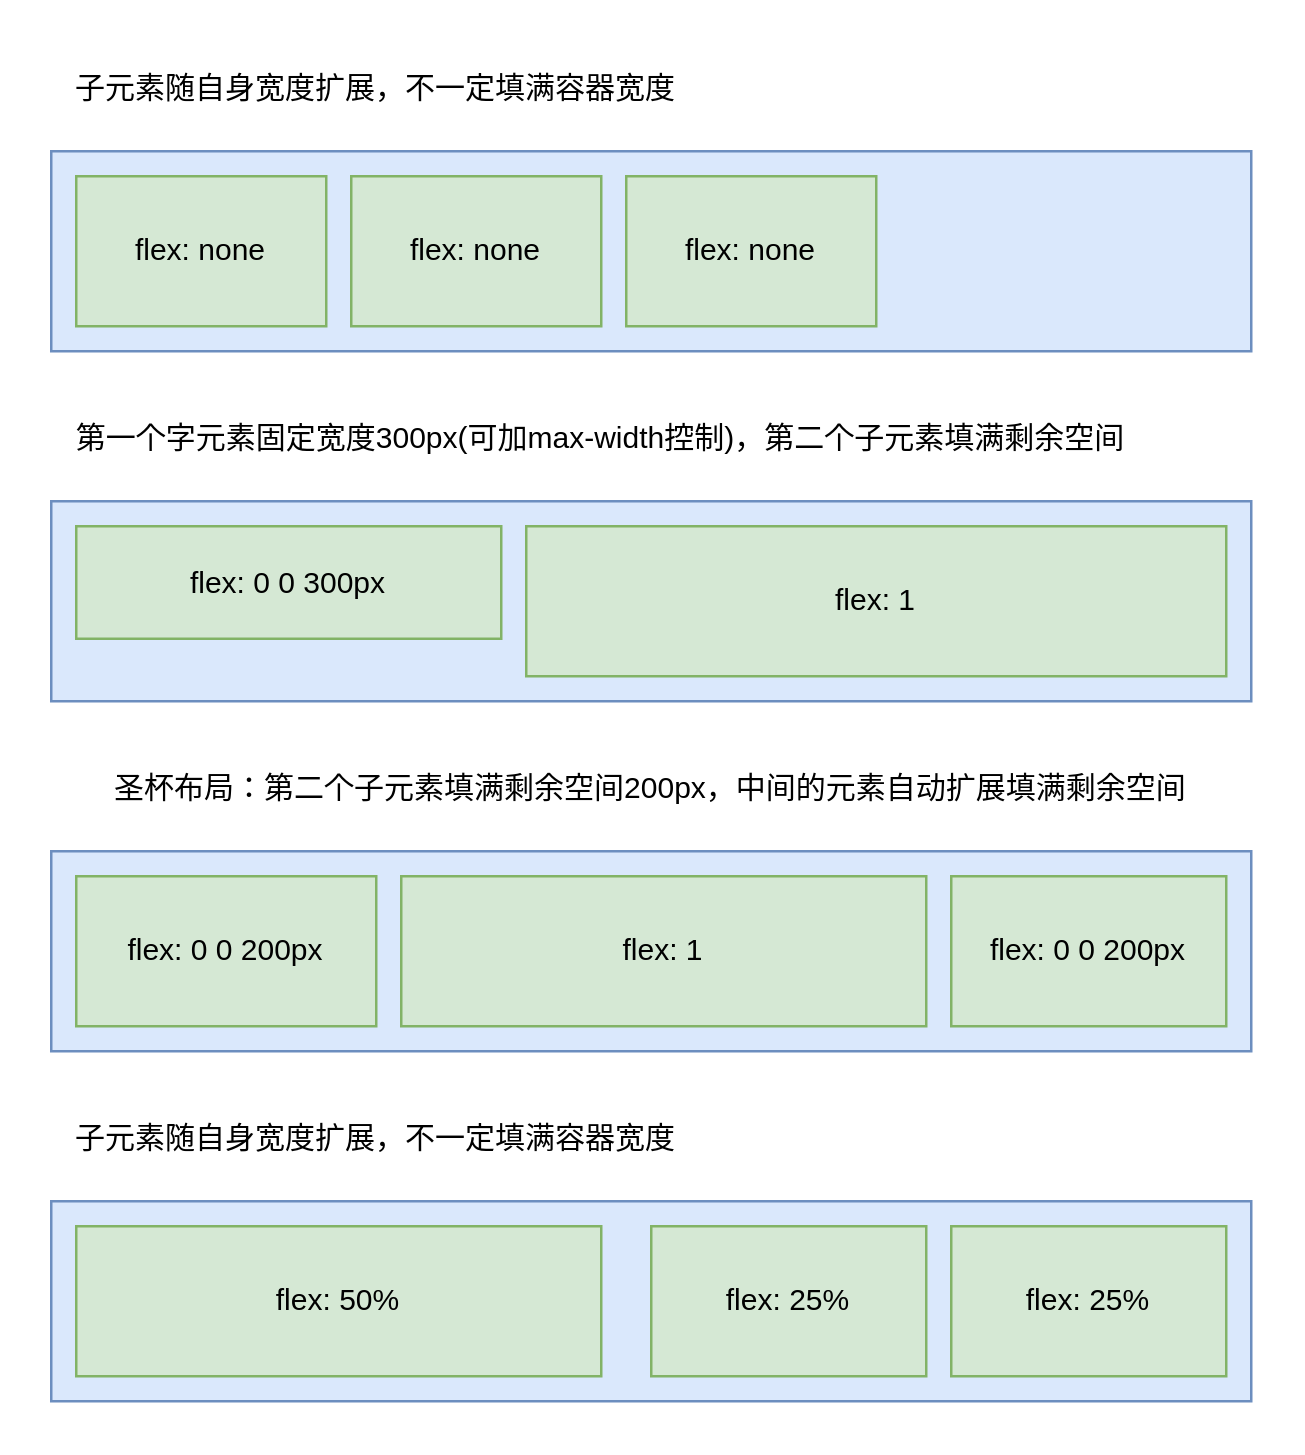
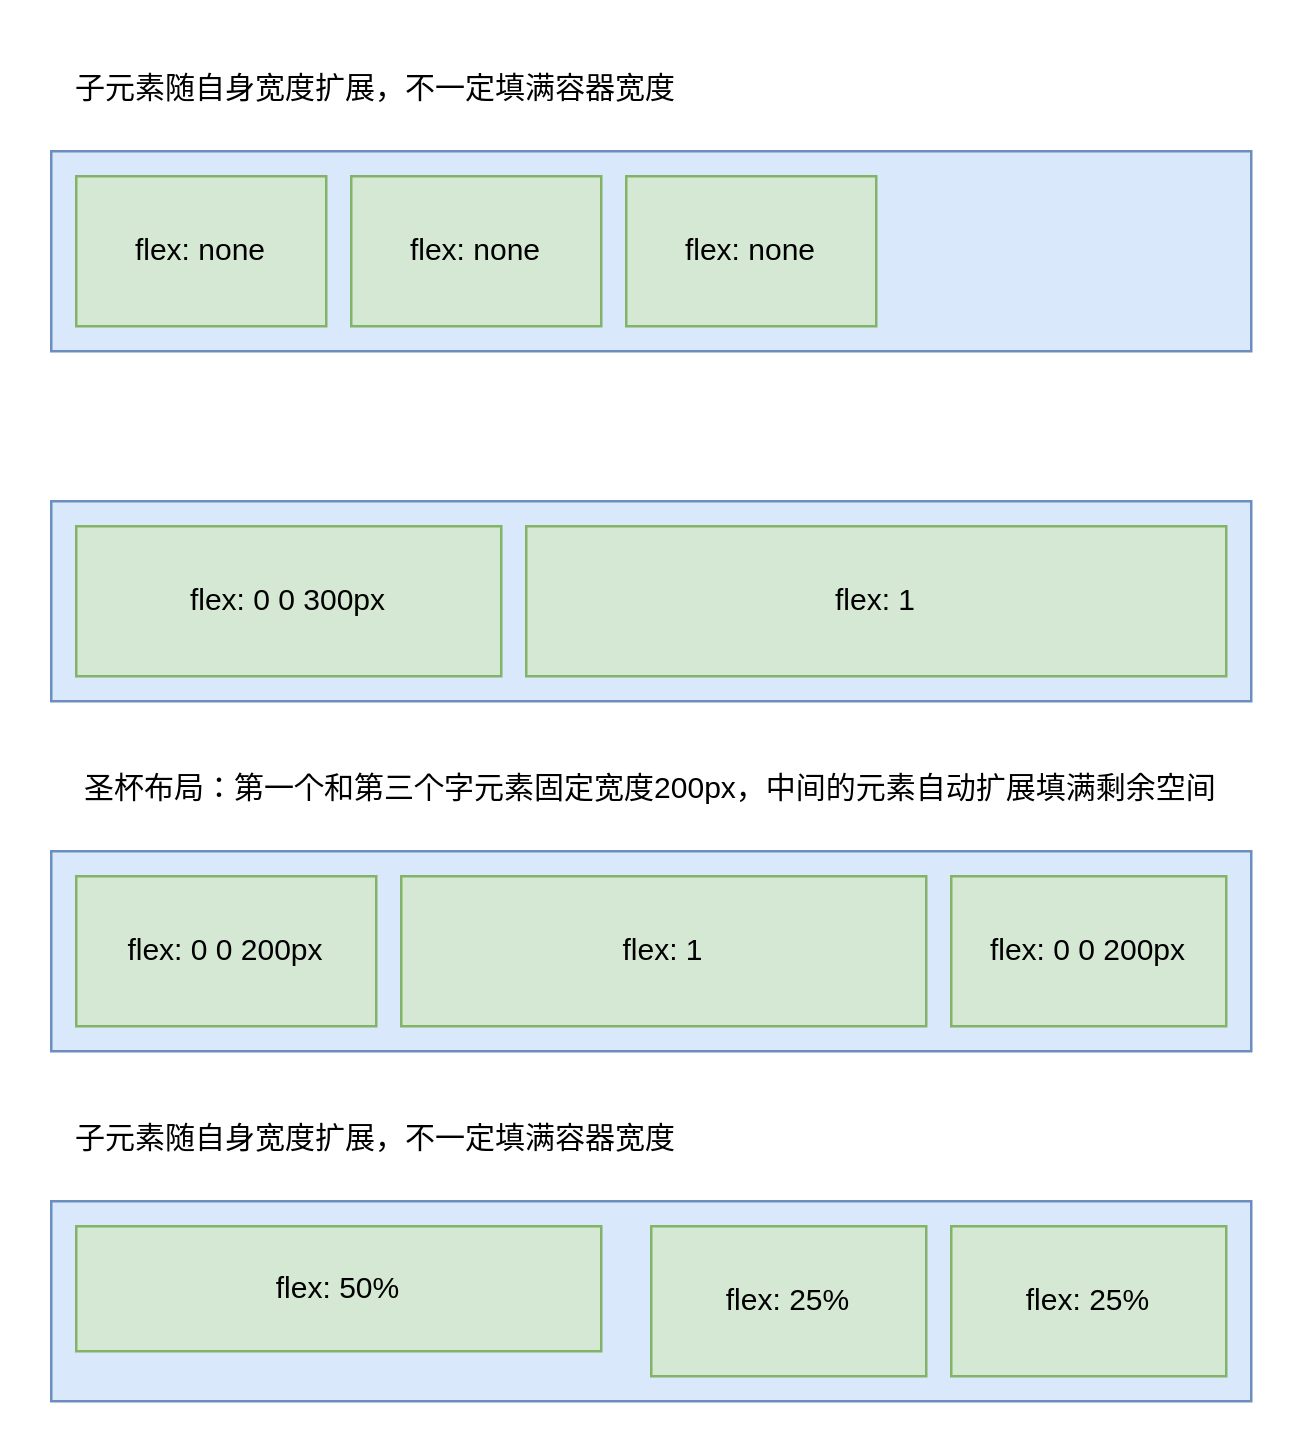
(601, 439) -> none
(289, 583) -> (289, 601)
(651, 789) -> (651, 789)
(339, 1301) -> (339, 1289)
